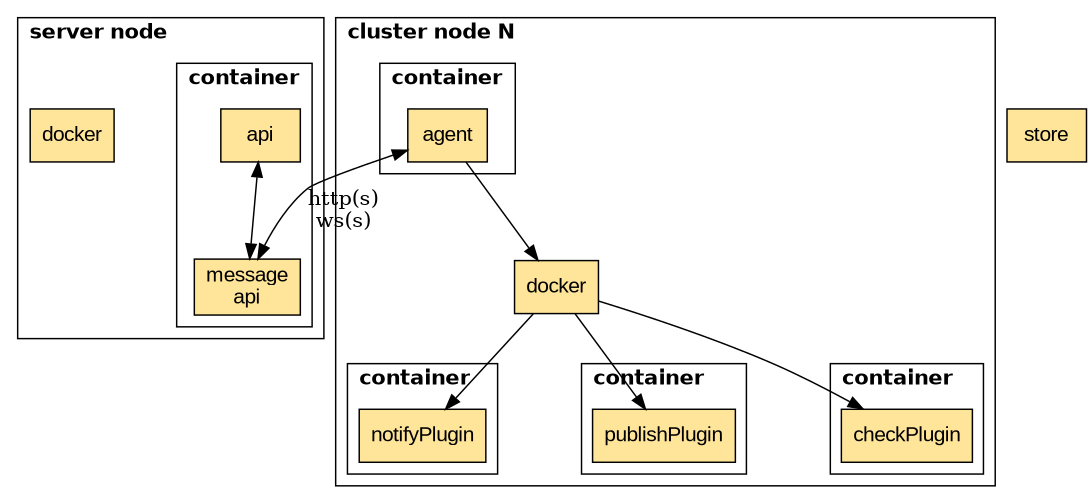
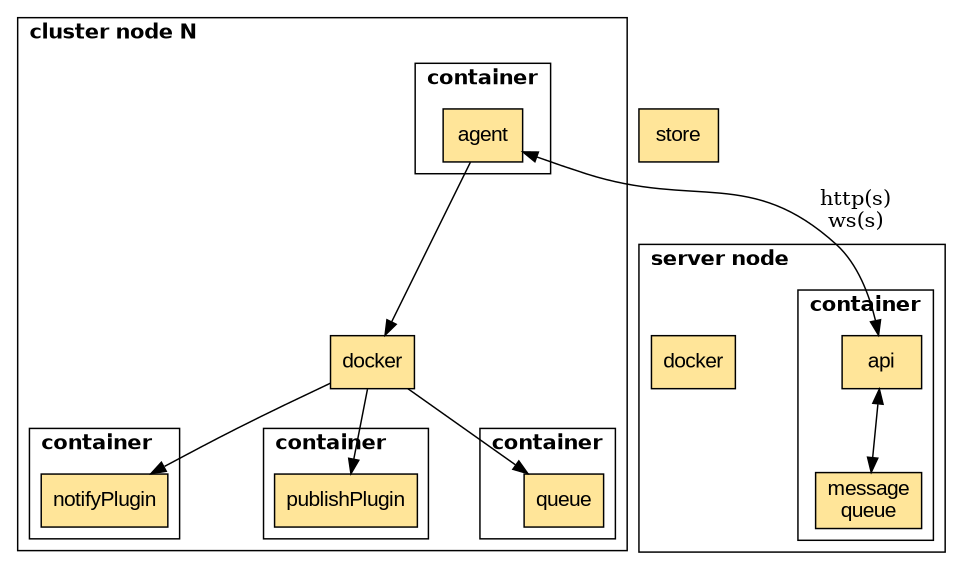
(303, 193) -> (734, 195)
(247, 297) -> (869, 511)
(907, 436) -> (564, 501)
